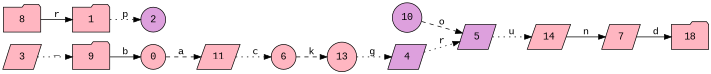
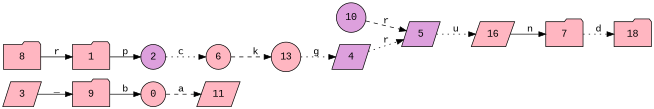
(122, 20) -> (122, 57)
(442, 22) -> (386, 21)
(549, 37) -> (493, 34)
(621, 37) -> (564, 34)
(650, 37) -> (595, 34)
(51, 57) -> (51, 94)
(250, 57) -> (182, 57)
